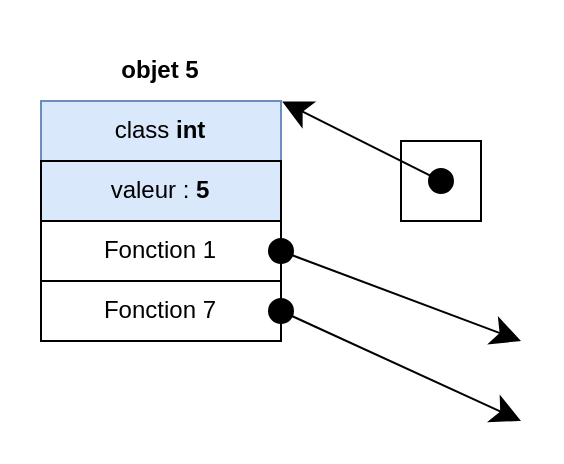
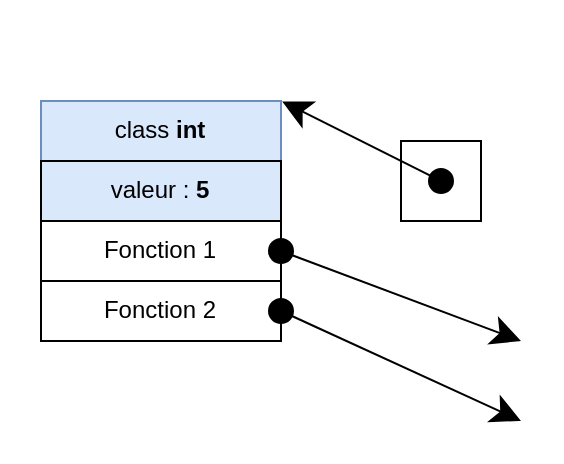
(161, 71) -> none
(161, 311) -> (161, 311)
